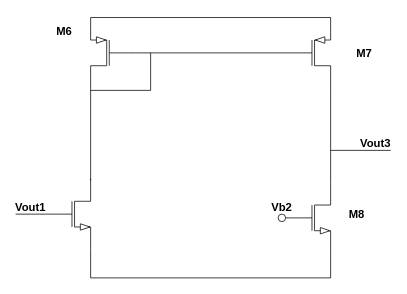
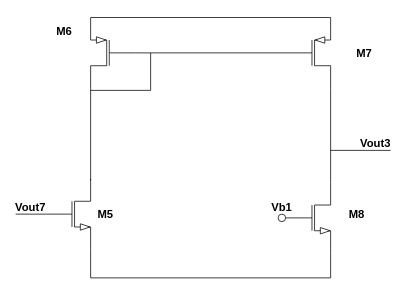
(30, 207) -> (30, 207)
(282, 207) -> (282, 207)
none -> (105, 214)
